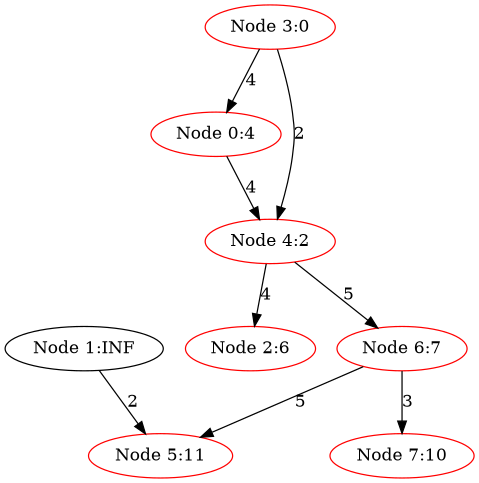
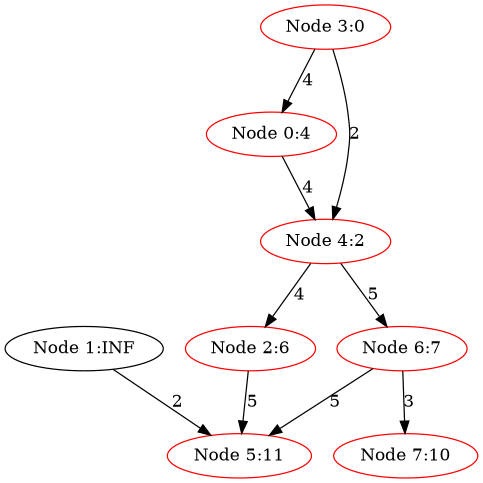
none -> (246, 396)
